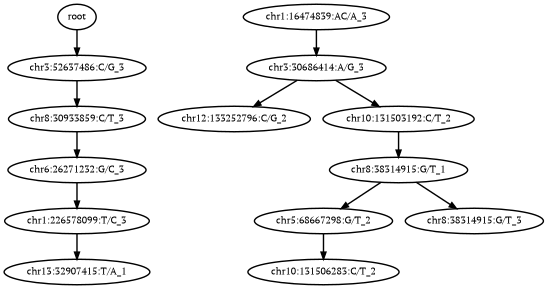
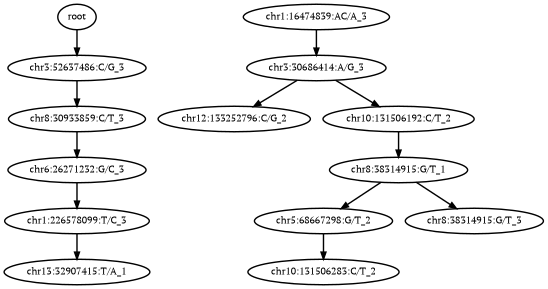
(399, 119) -> (399, 119)
